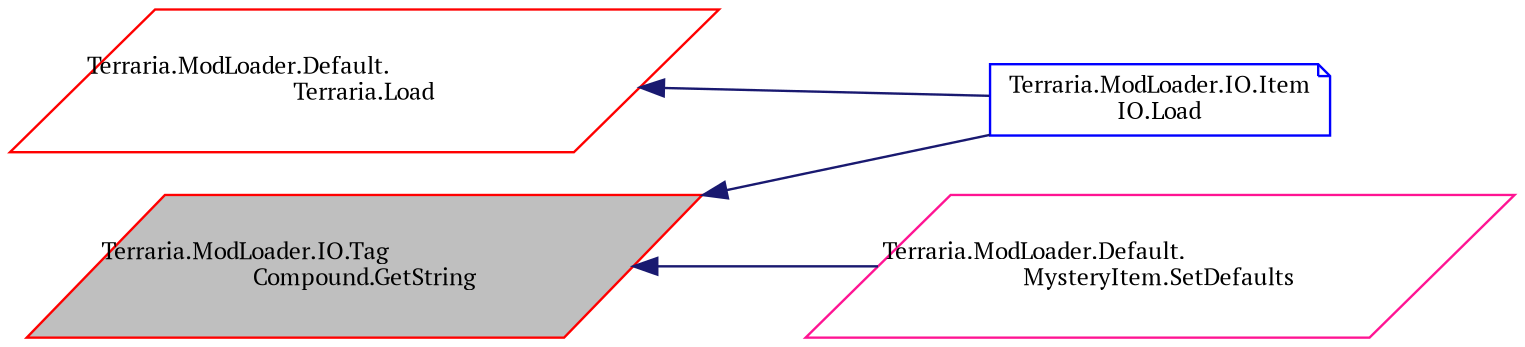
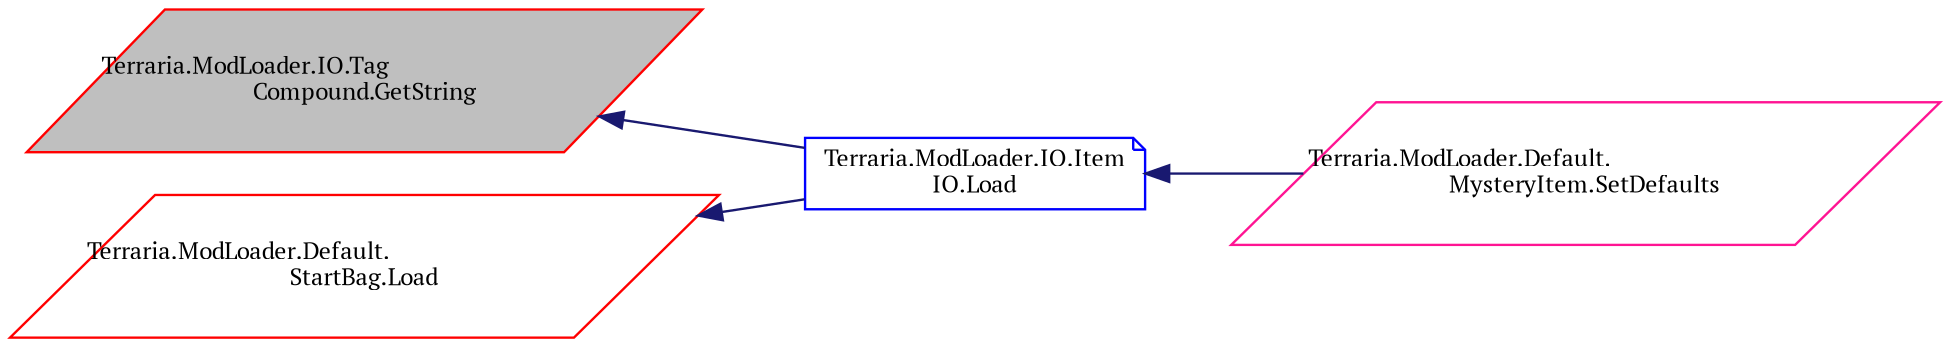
(364, 81) -> (364, 266)
(768, 266) -> (1236, 174)
